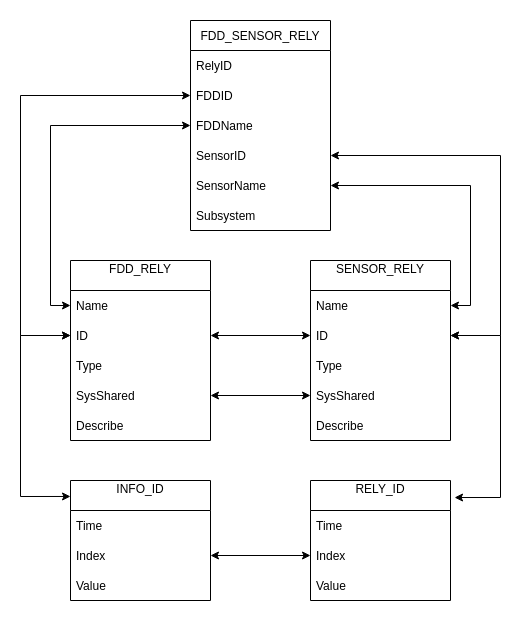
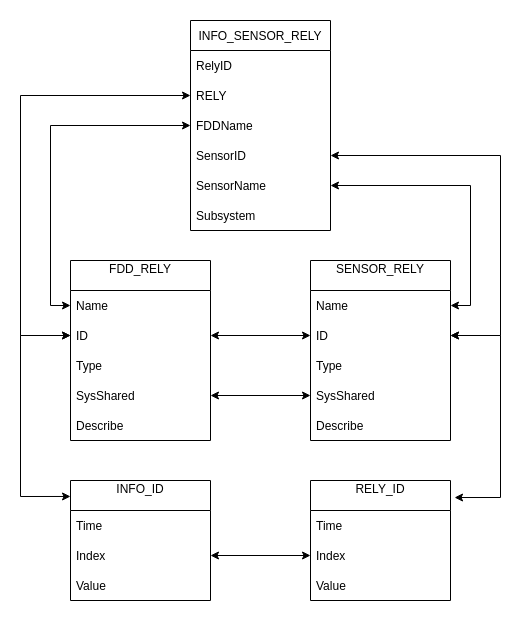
(260, 36) -> (260, 36)
(213, 96) -> (209, 96)
